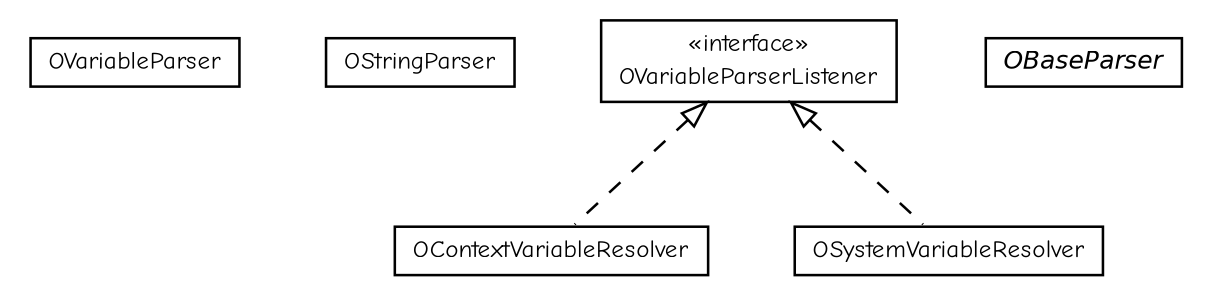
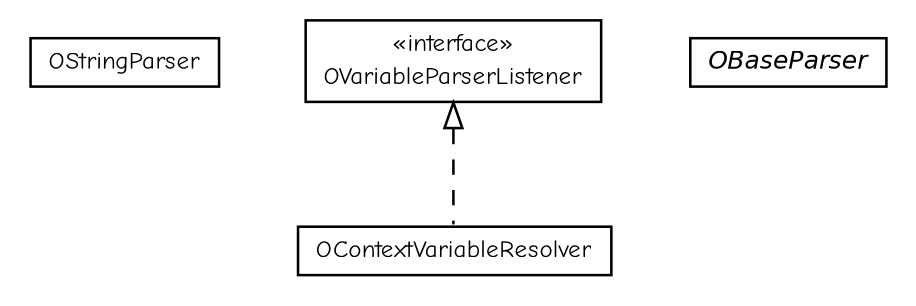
(135, 61) -> none
(948, 250) -> none
